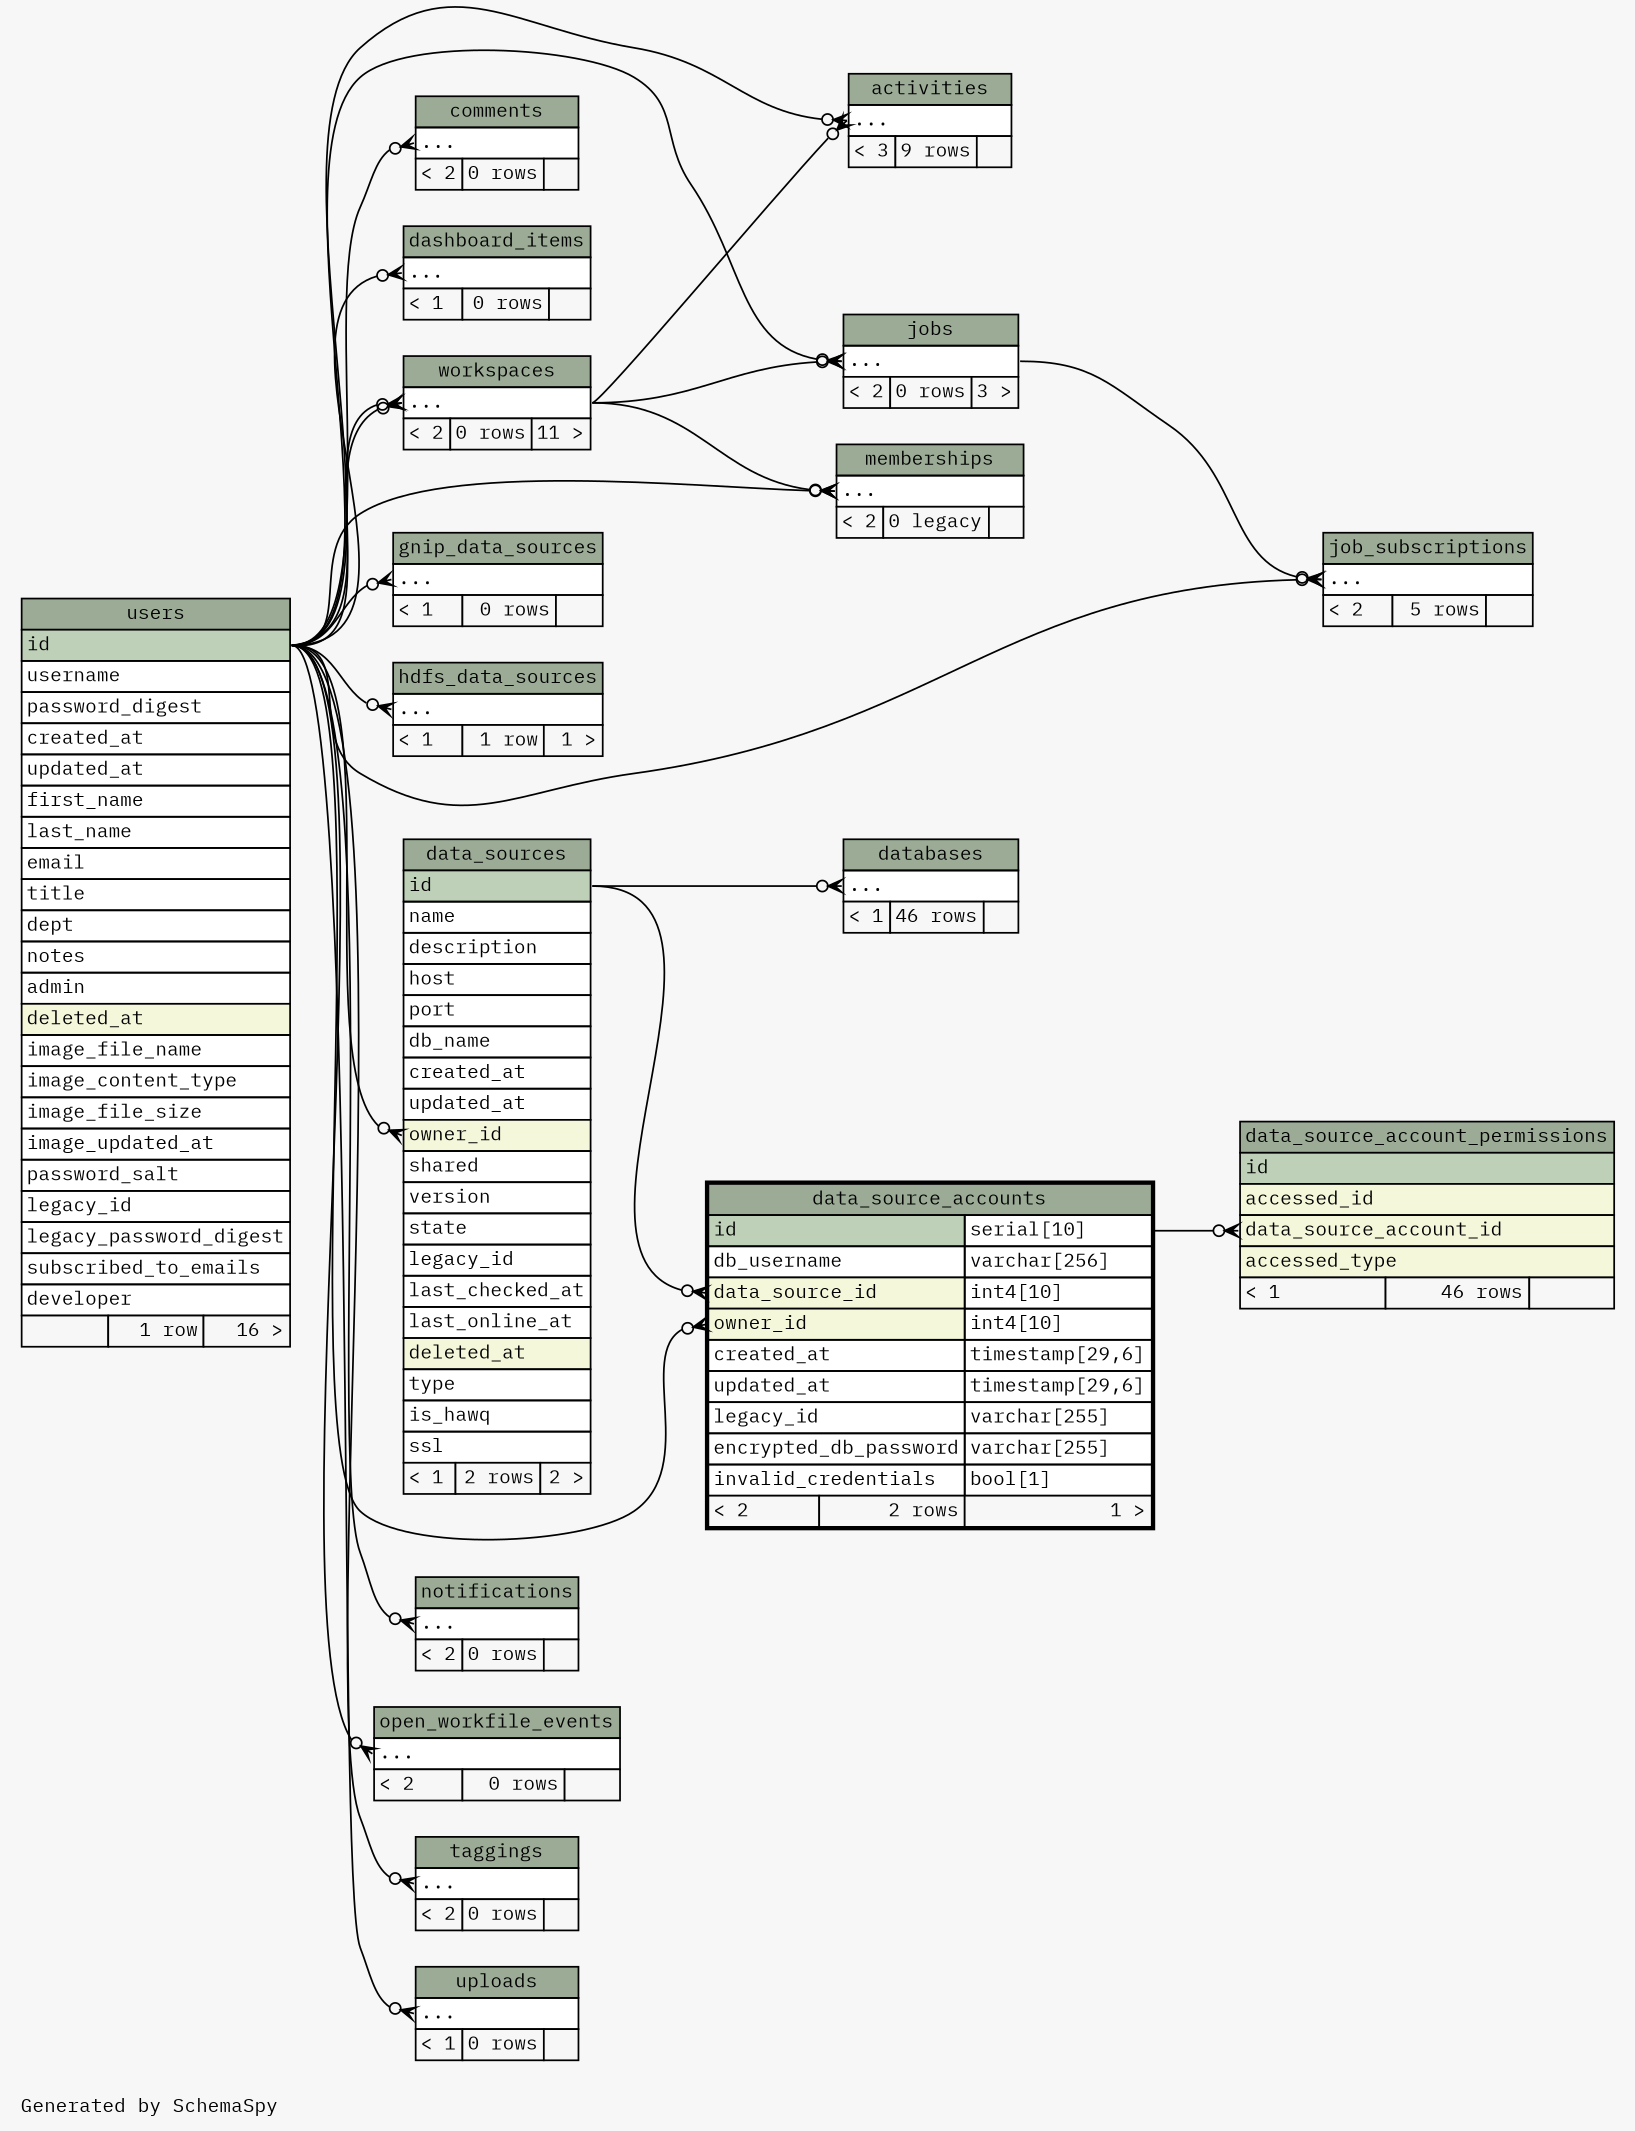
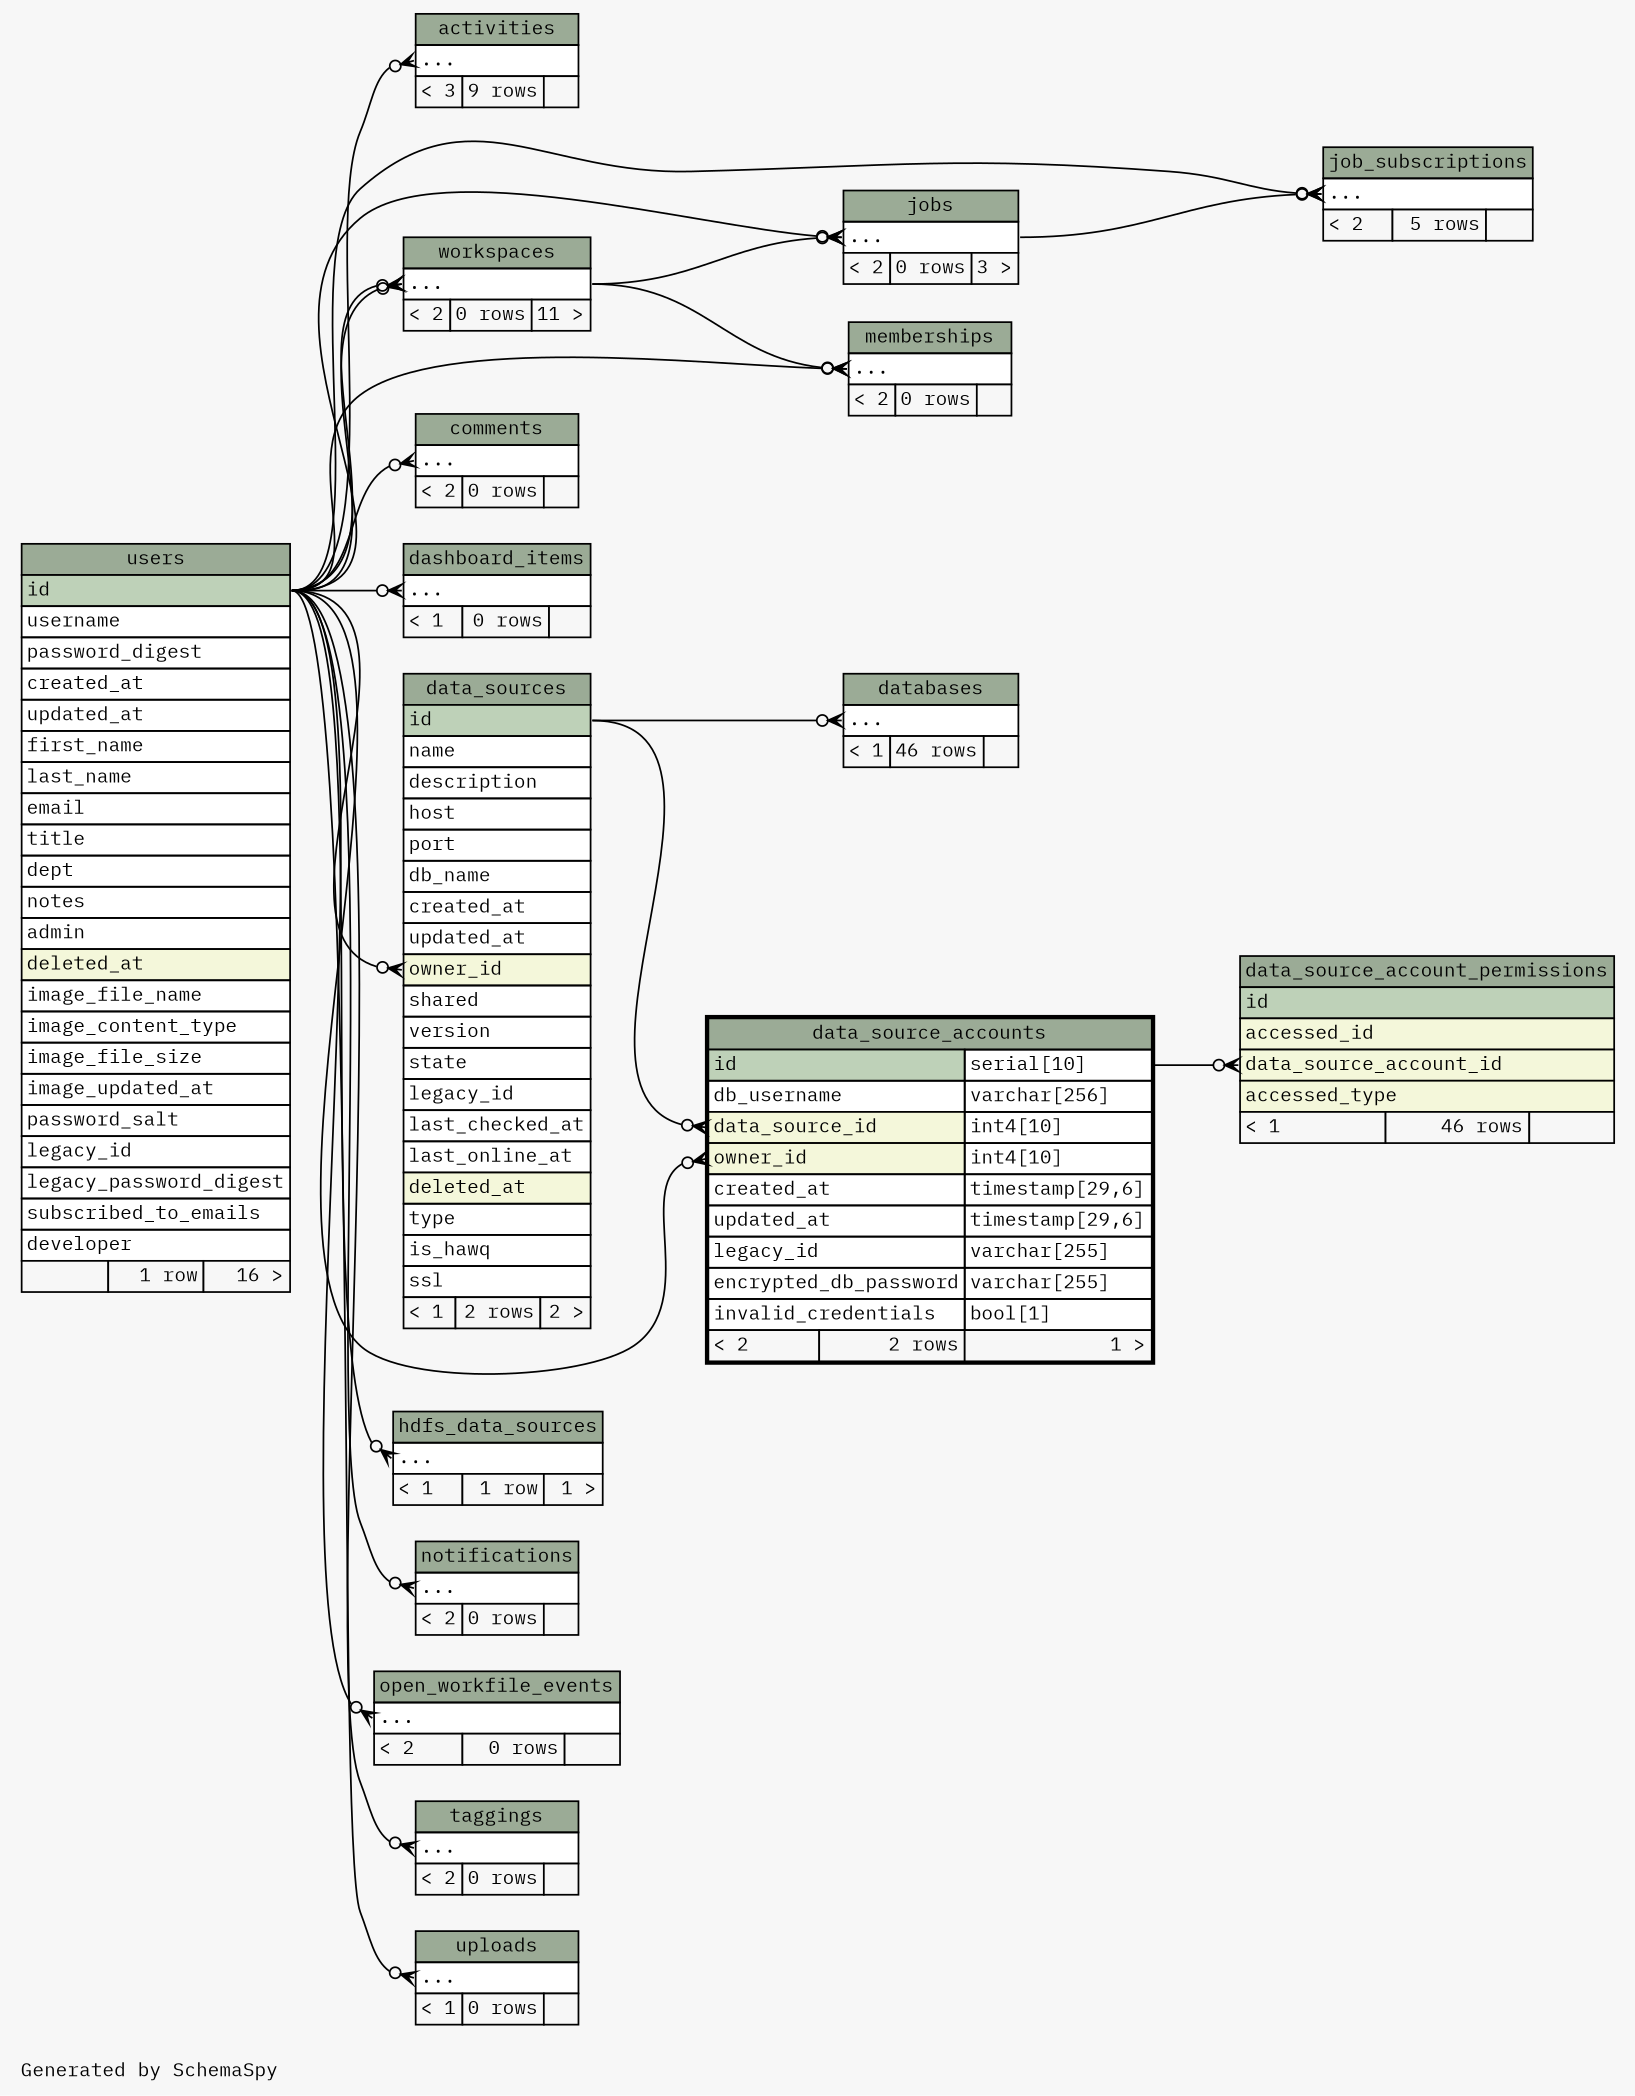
(711, 271) -> none
(936, 521) -> (936, 399)
(497, 580) -> none
